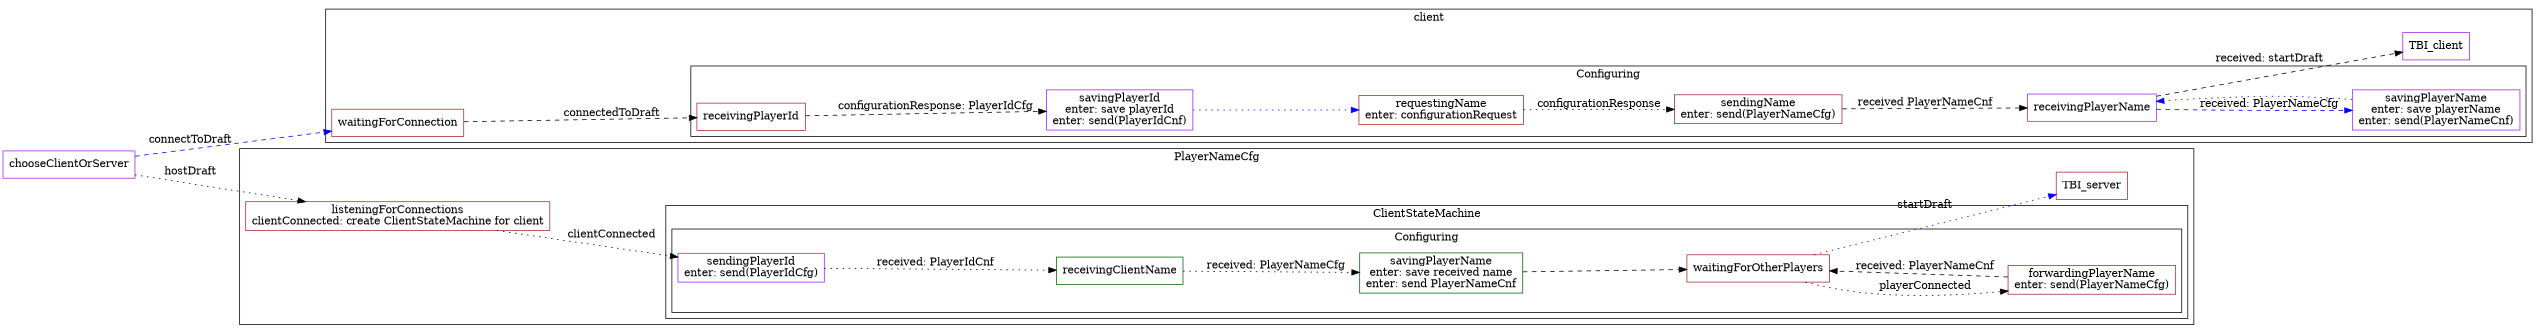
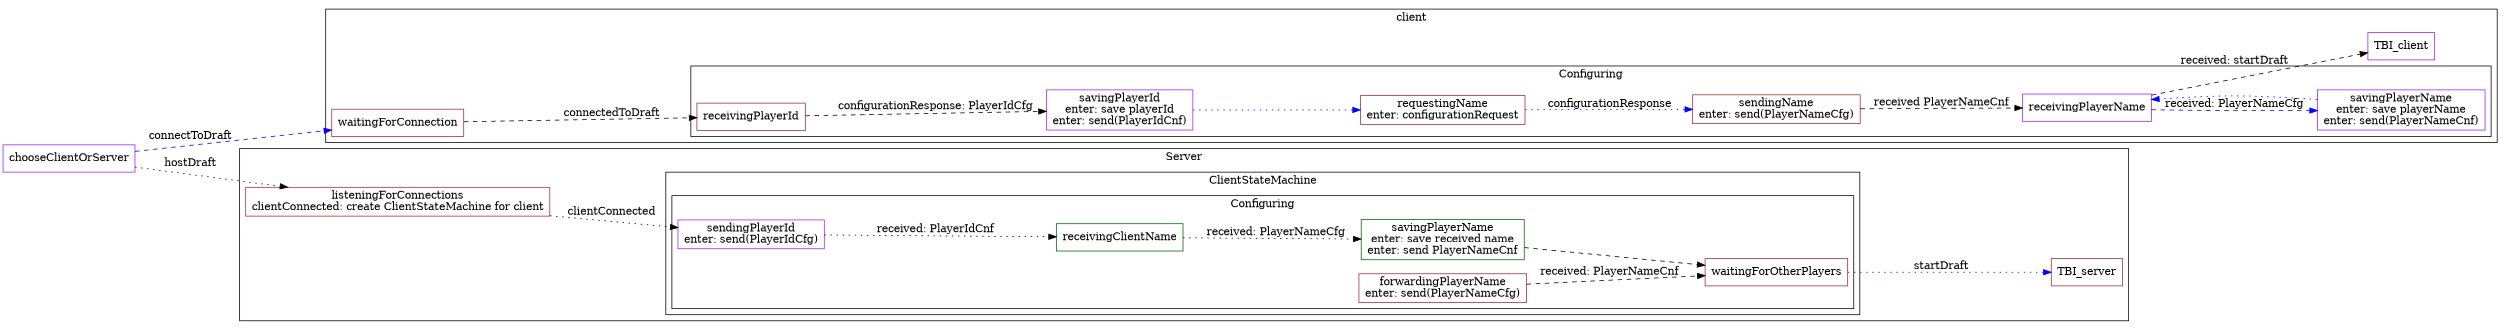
(1595, 110) -> (1605, 110)
(1217, 157) -> (1184, 157)
(1902, 295) -> none
